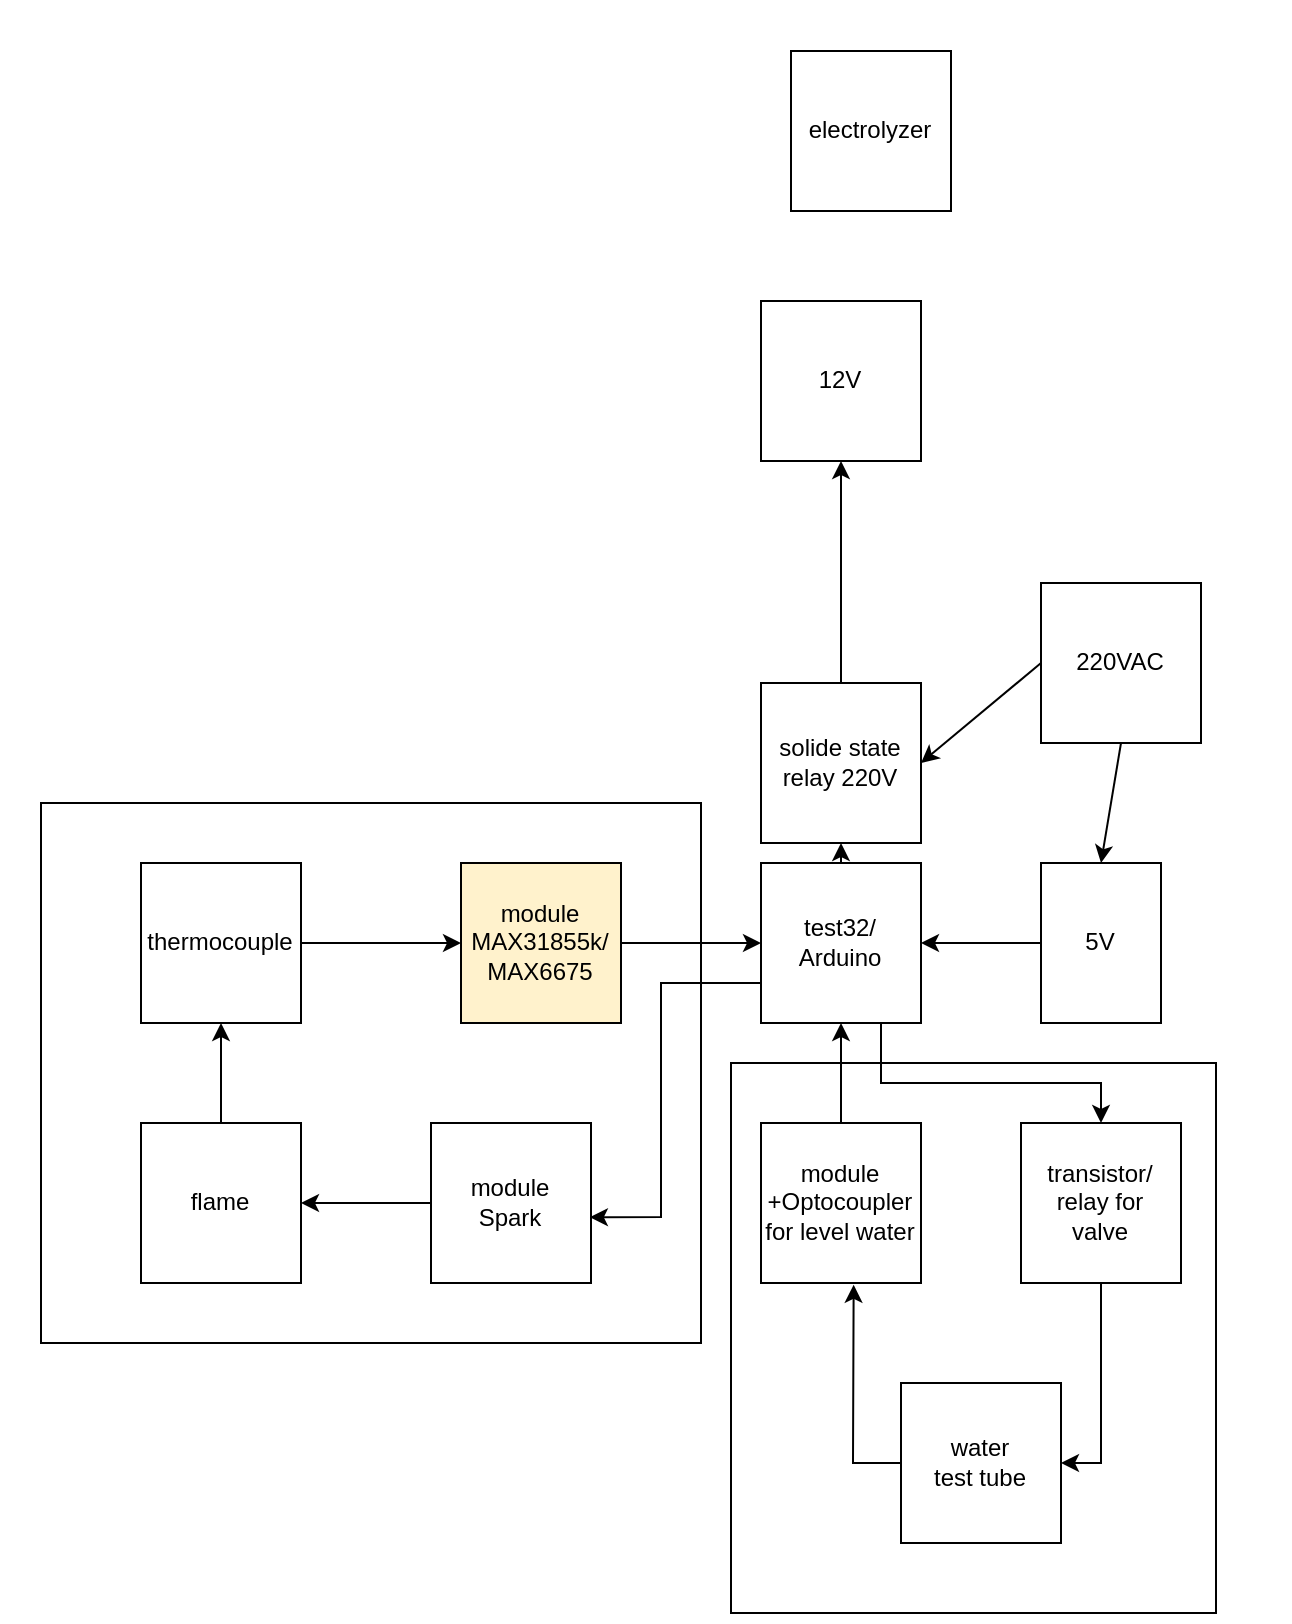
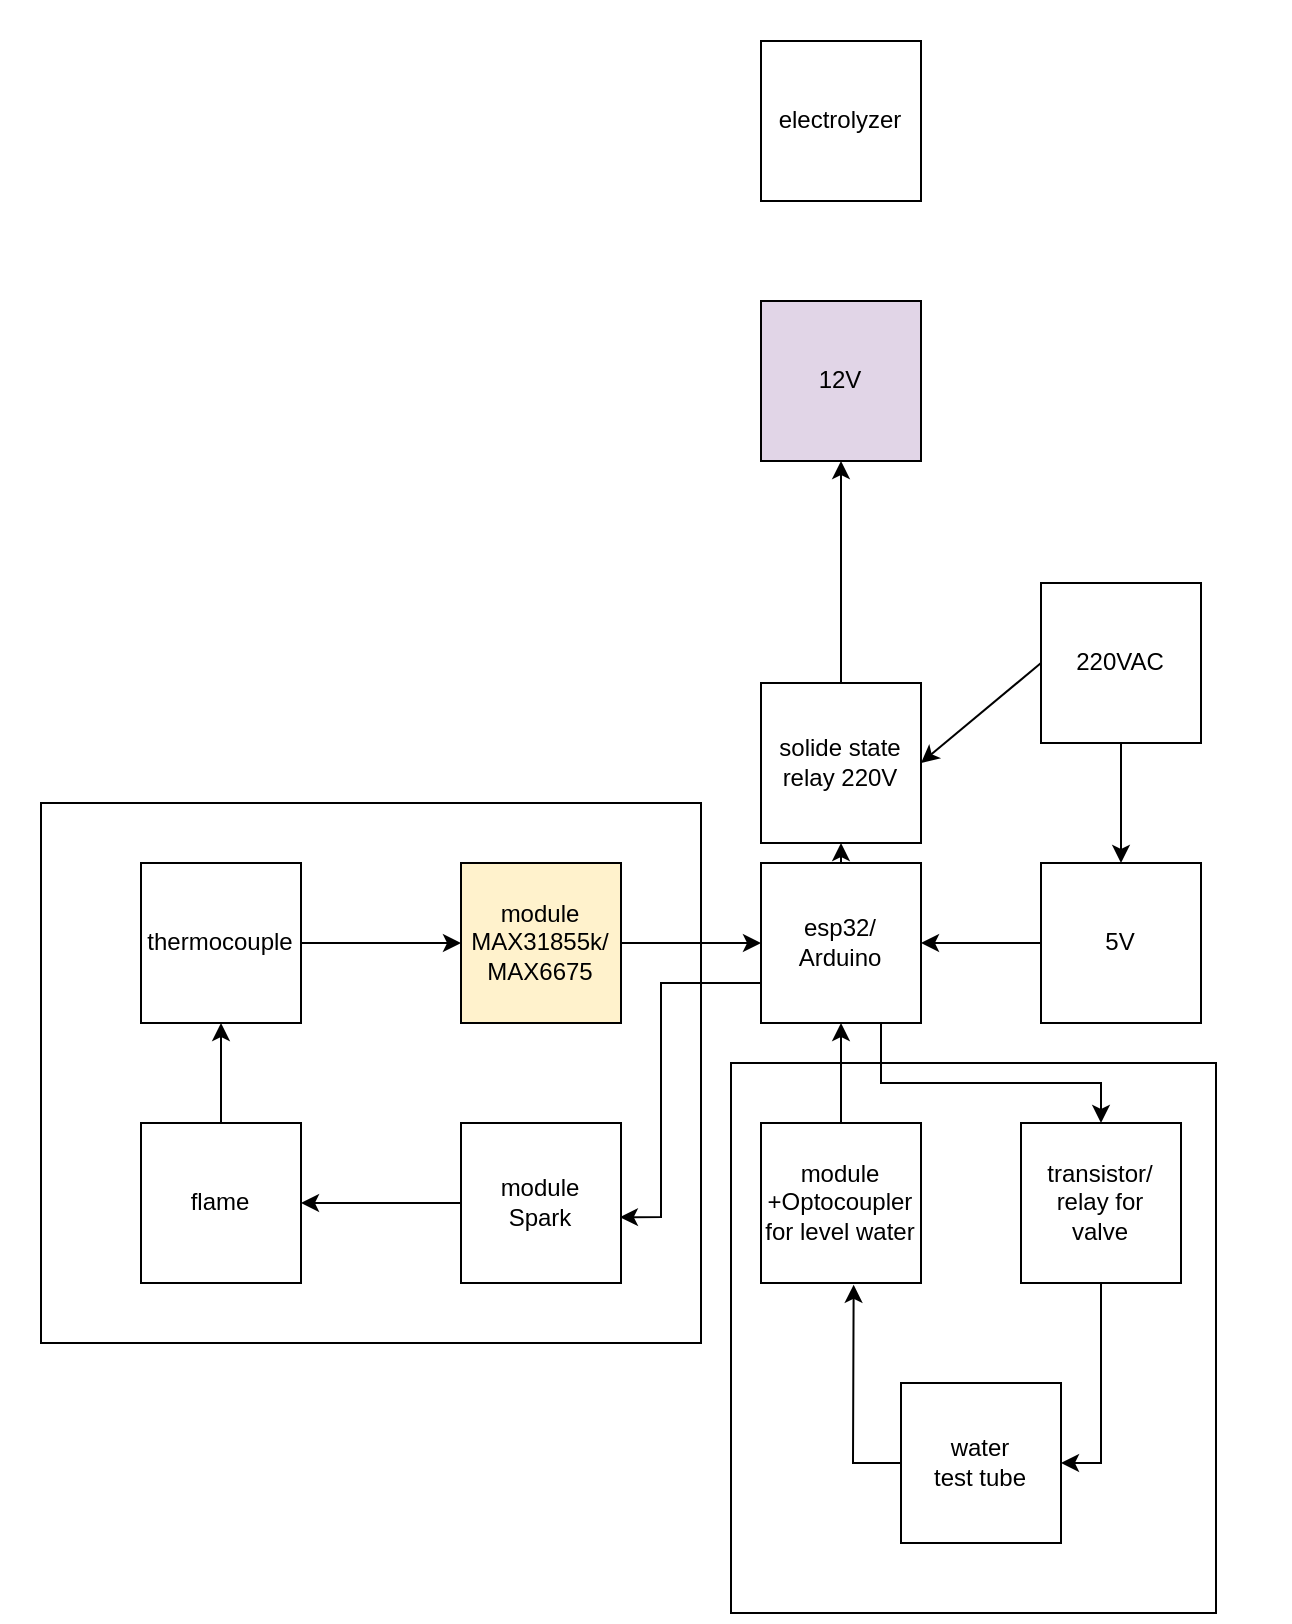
(871, 131) -> (841, 121)
(841, 381) -> (841, 381)
(841, 943) -> (841, 943)
(1101, 943) -> (1121, 943)
(511, 1203) -> (541, 1203)
